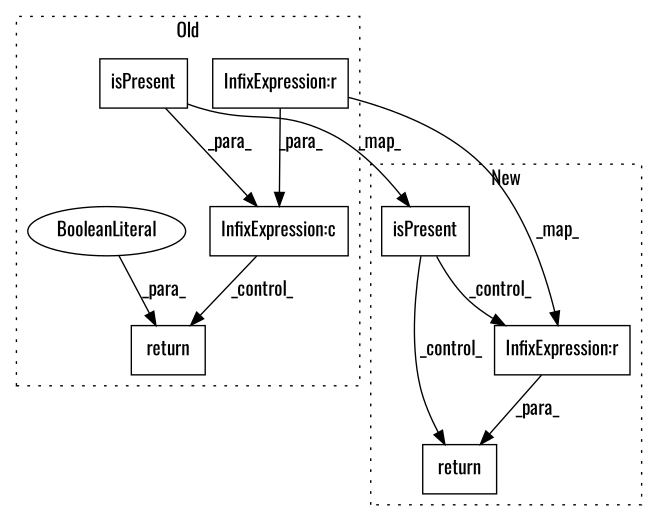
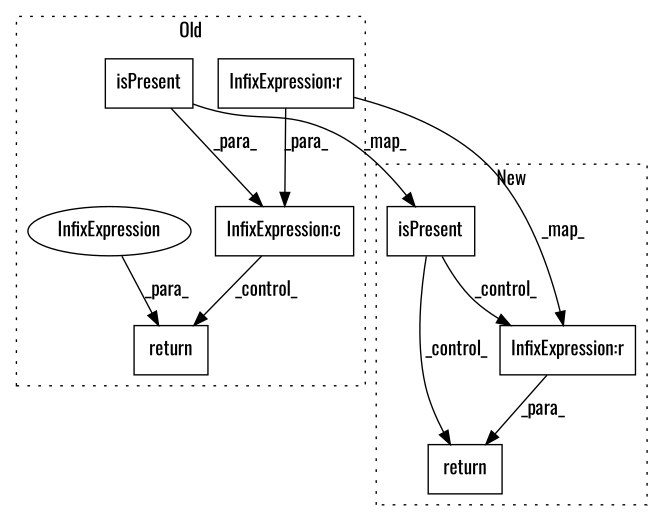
(107, 231) -> (109, 231)
